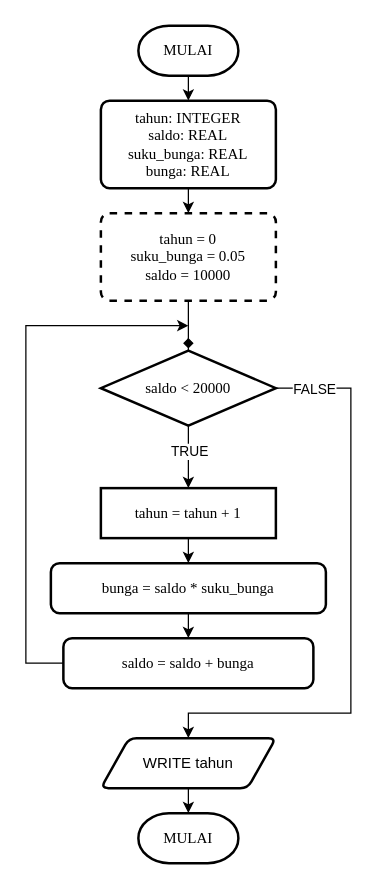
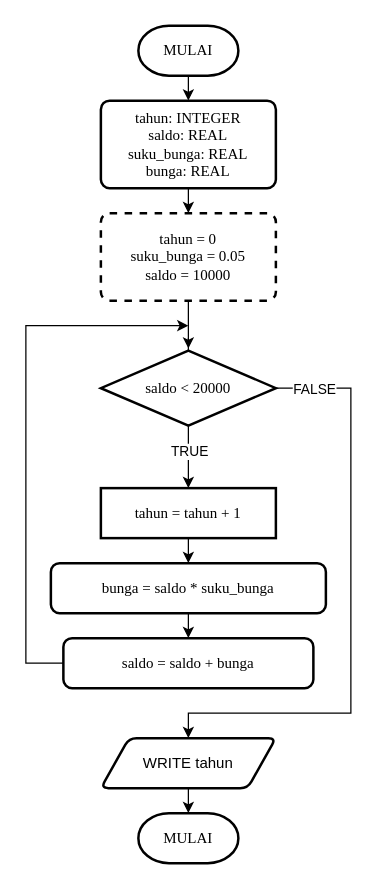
(188, 337) -> (188, 337)
